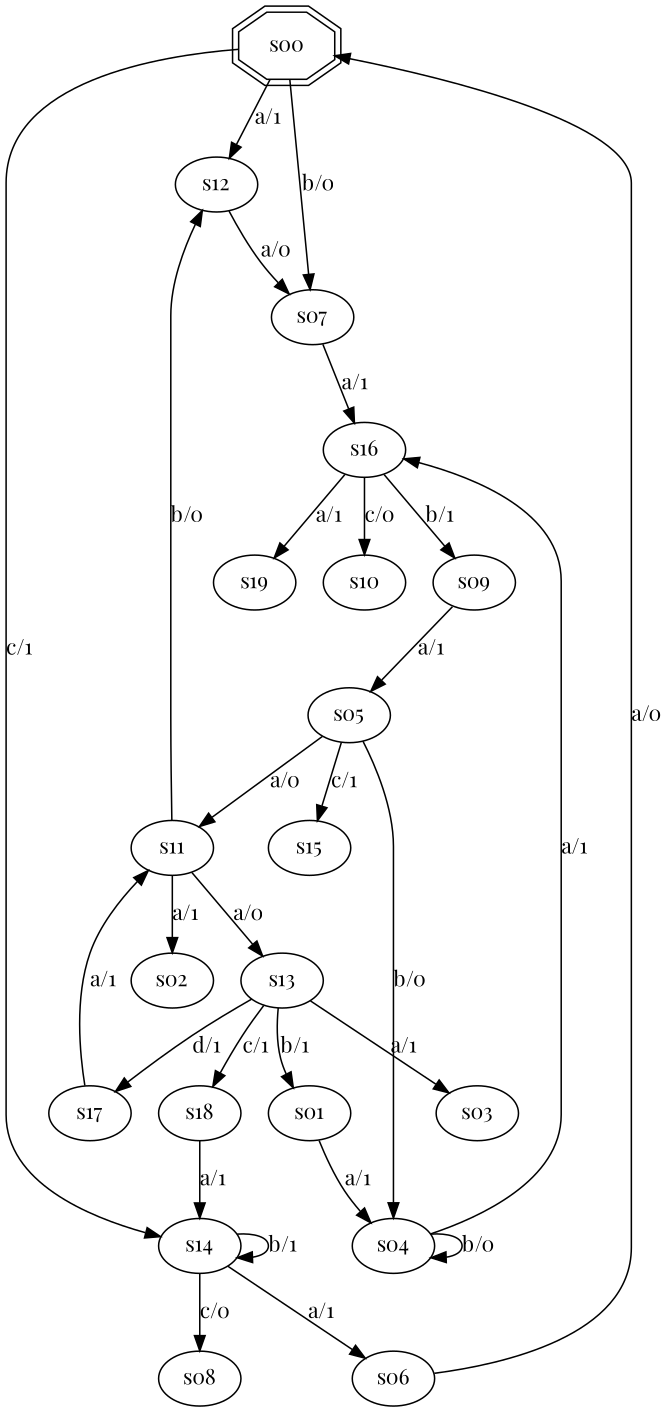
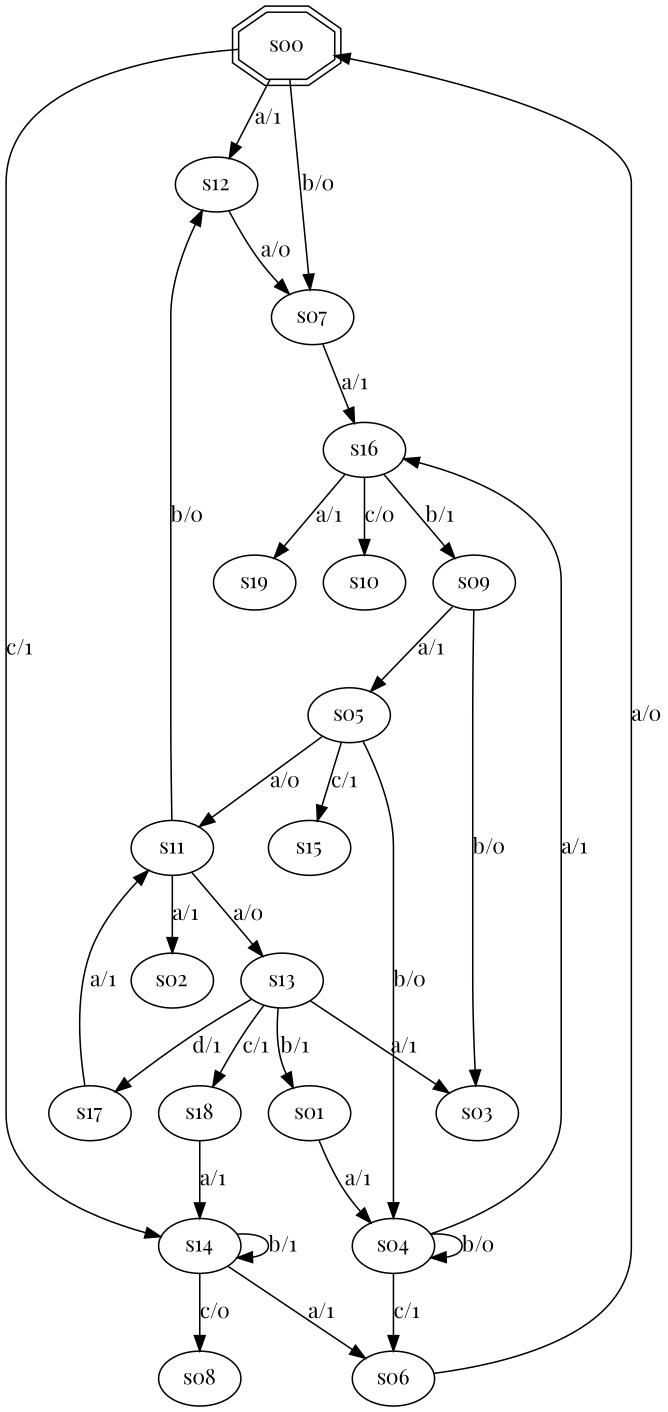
none -> (473, 840)
none -> (393, 1305)
